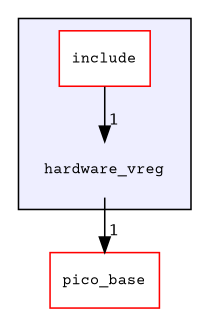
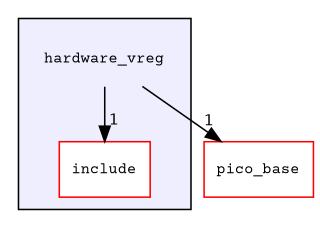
(105, 106) -> (105, 106)
